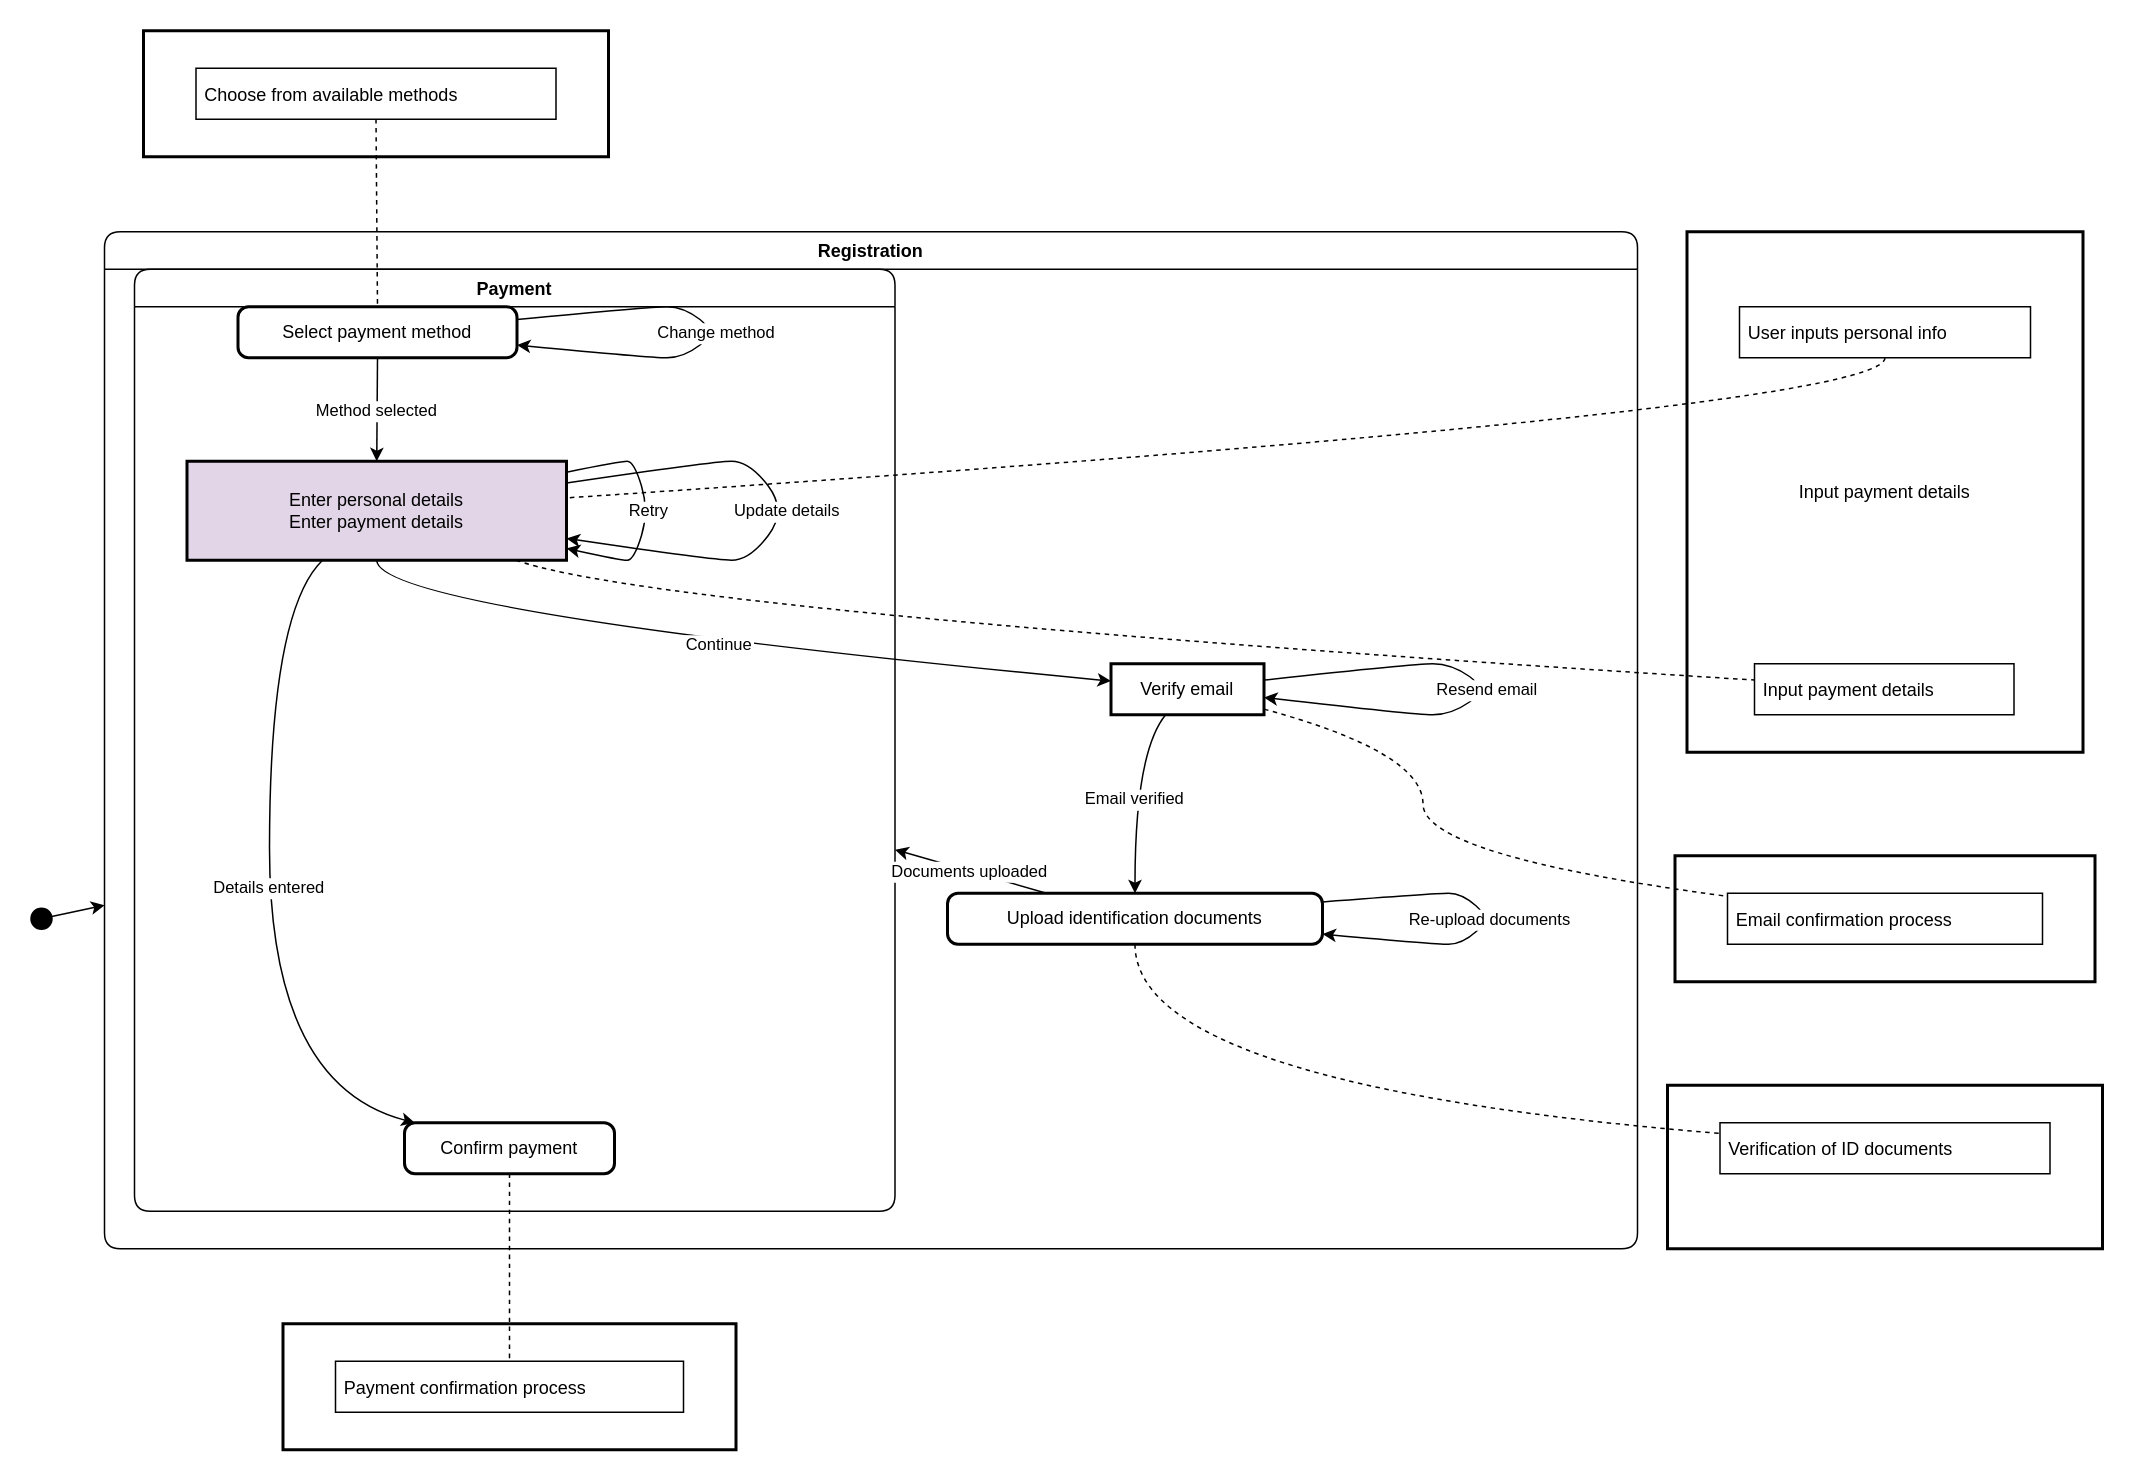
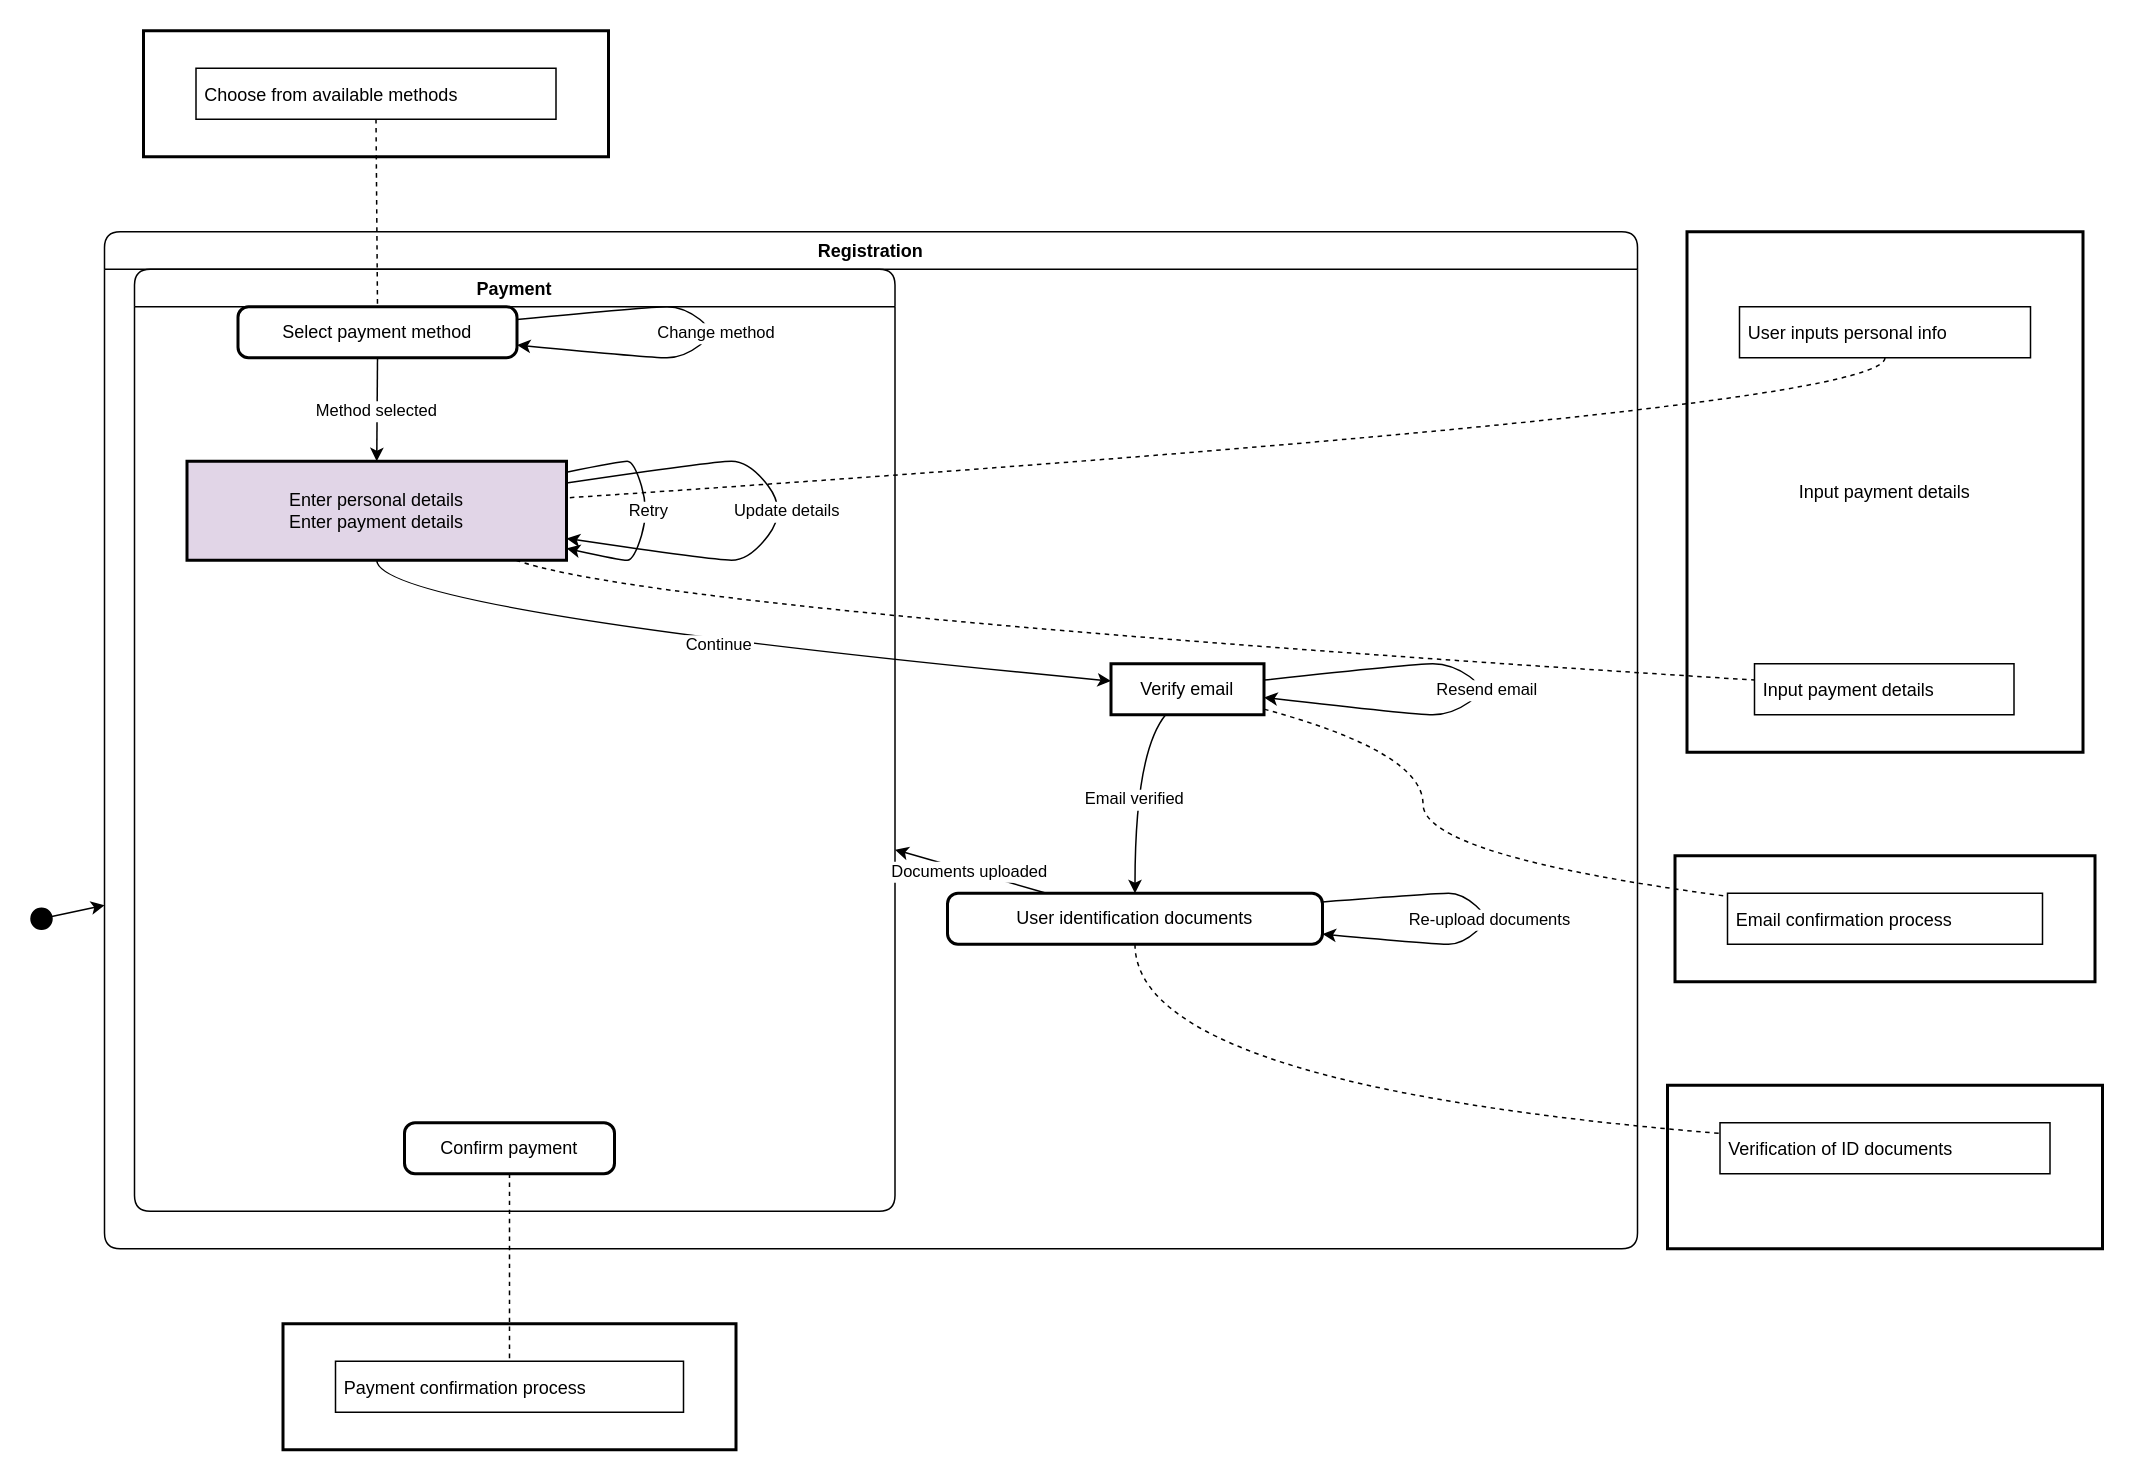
(270, 862) -> none
(1135, 919) -> (1135, 919)
